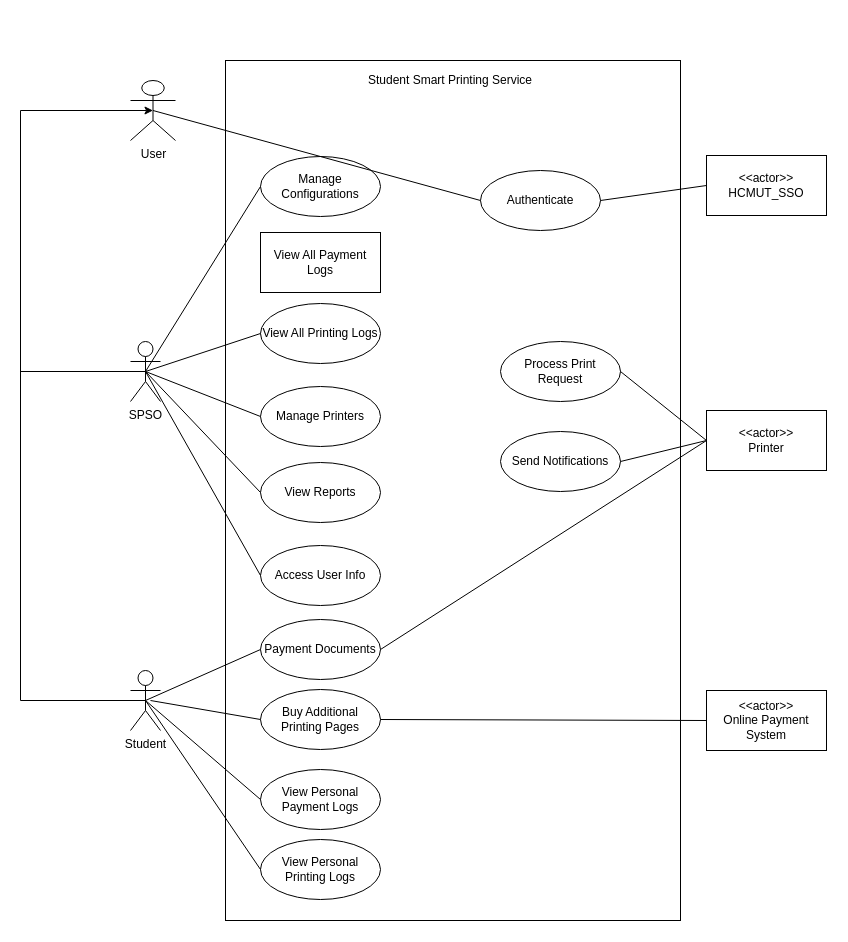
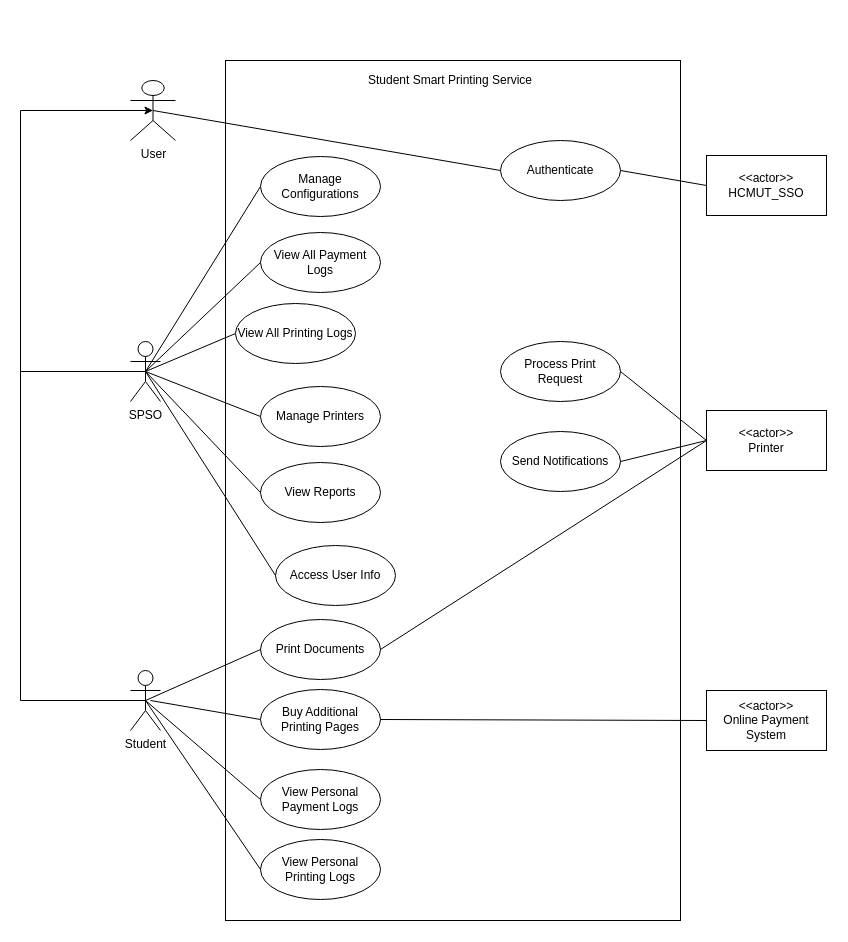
(541, 201) -> (561, 171)
(321, 263) -> (321, 263)
none -> (204, 316)
(321, 334) -> (296, 334)
(321, 576) -> (336, 576)
(321, 650) -> (321, 650)
